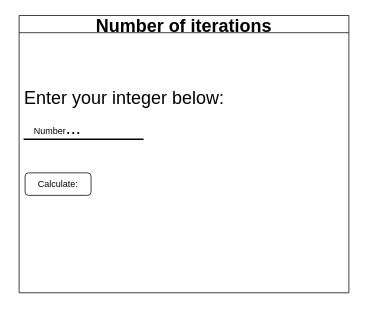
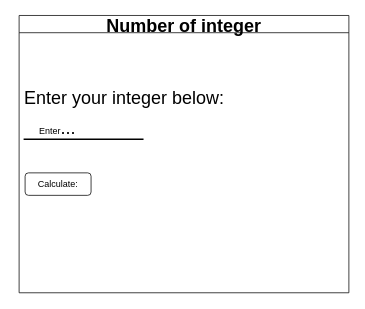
(184, 26) -> (184, 26)
(58, 128) -> (58, 128)
